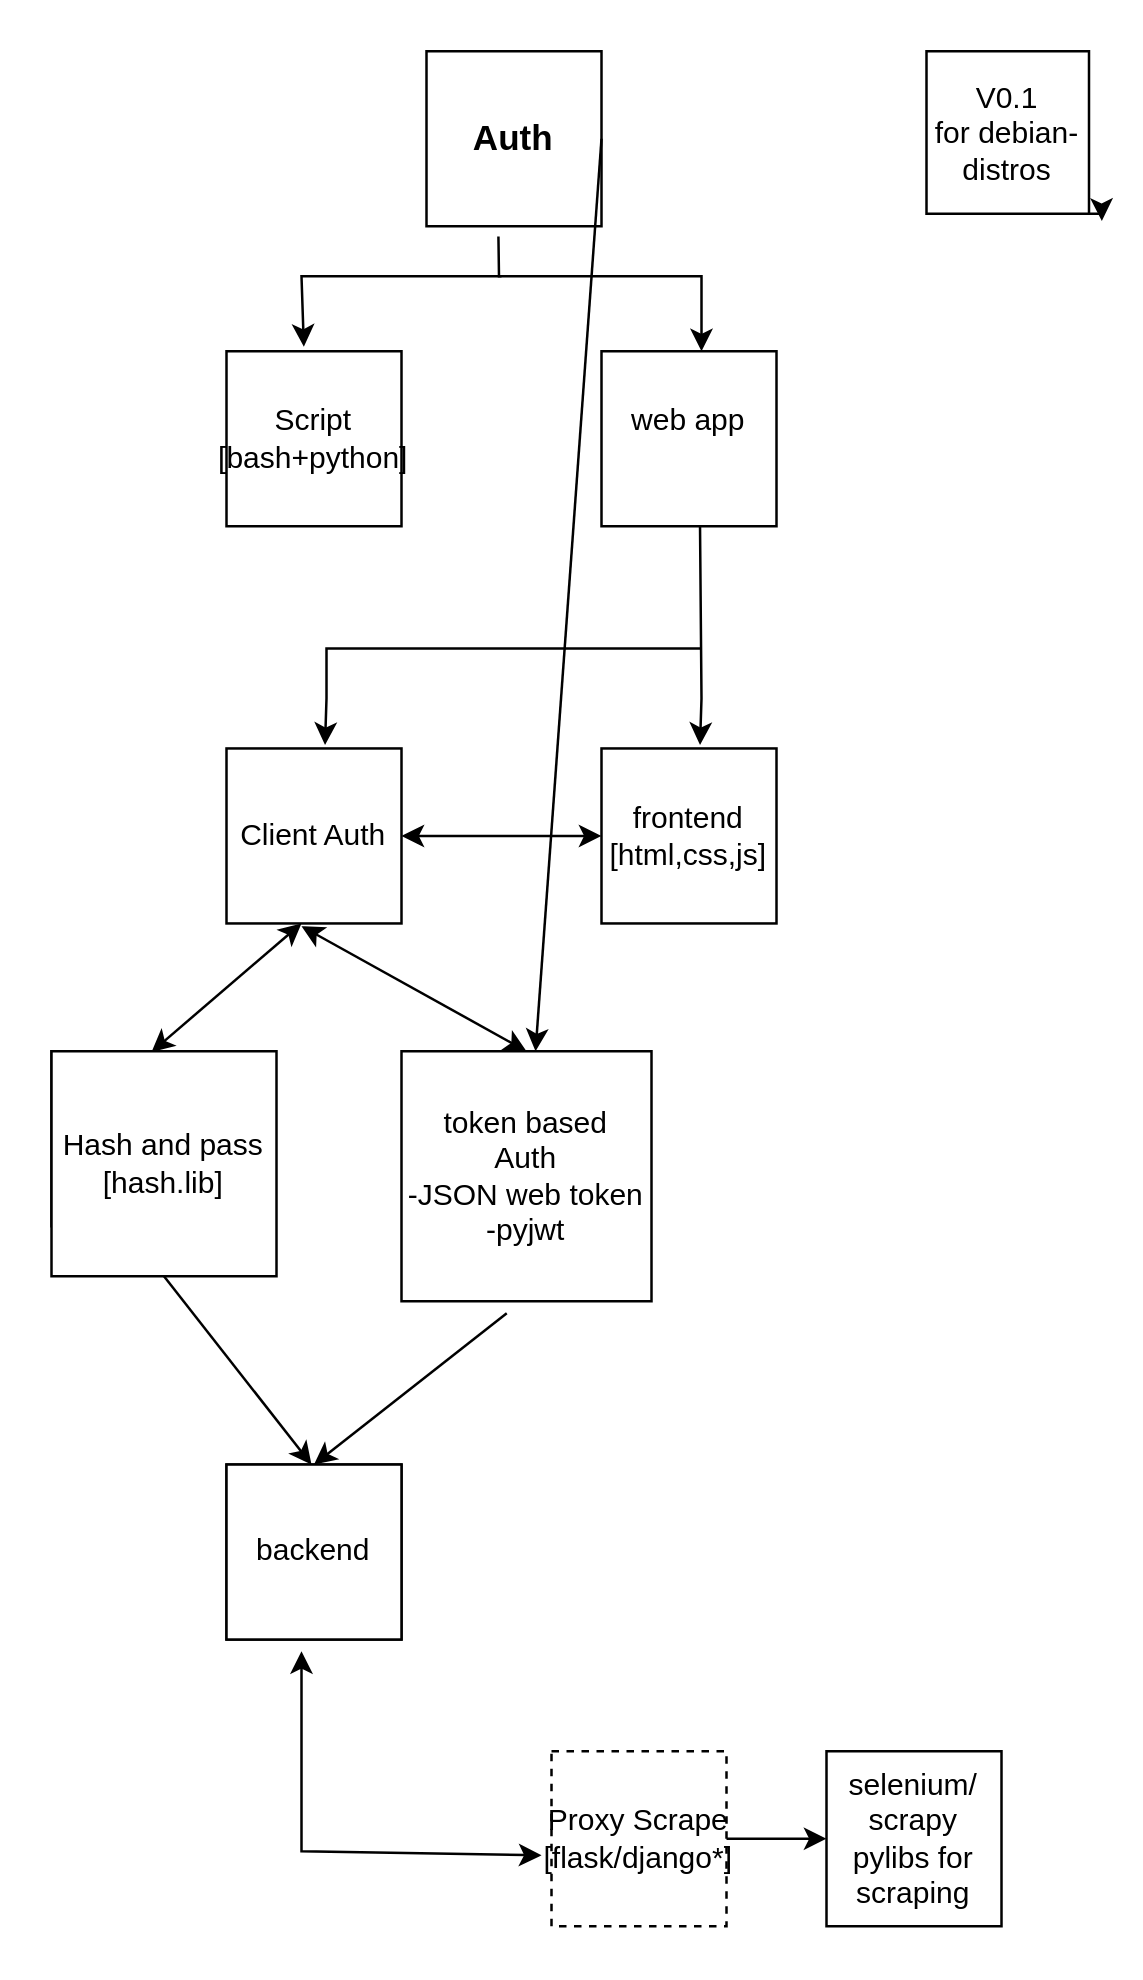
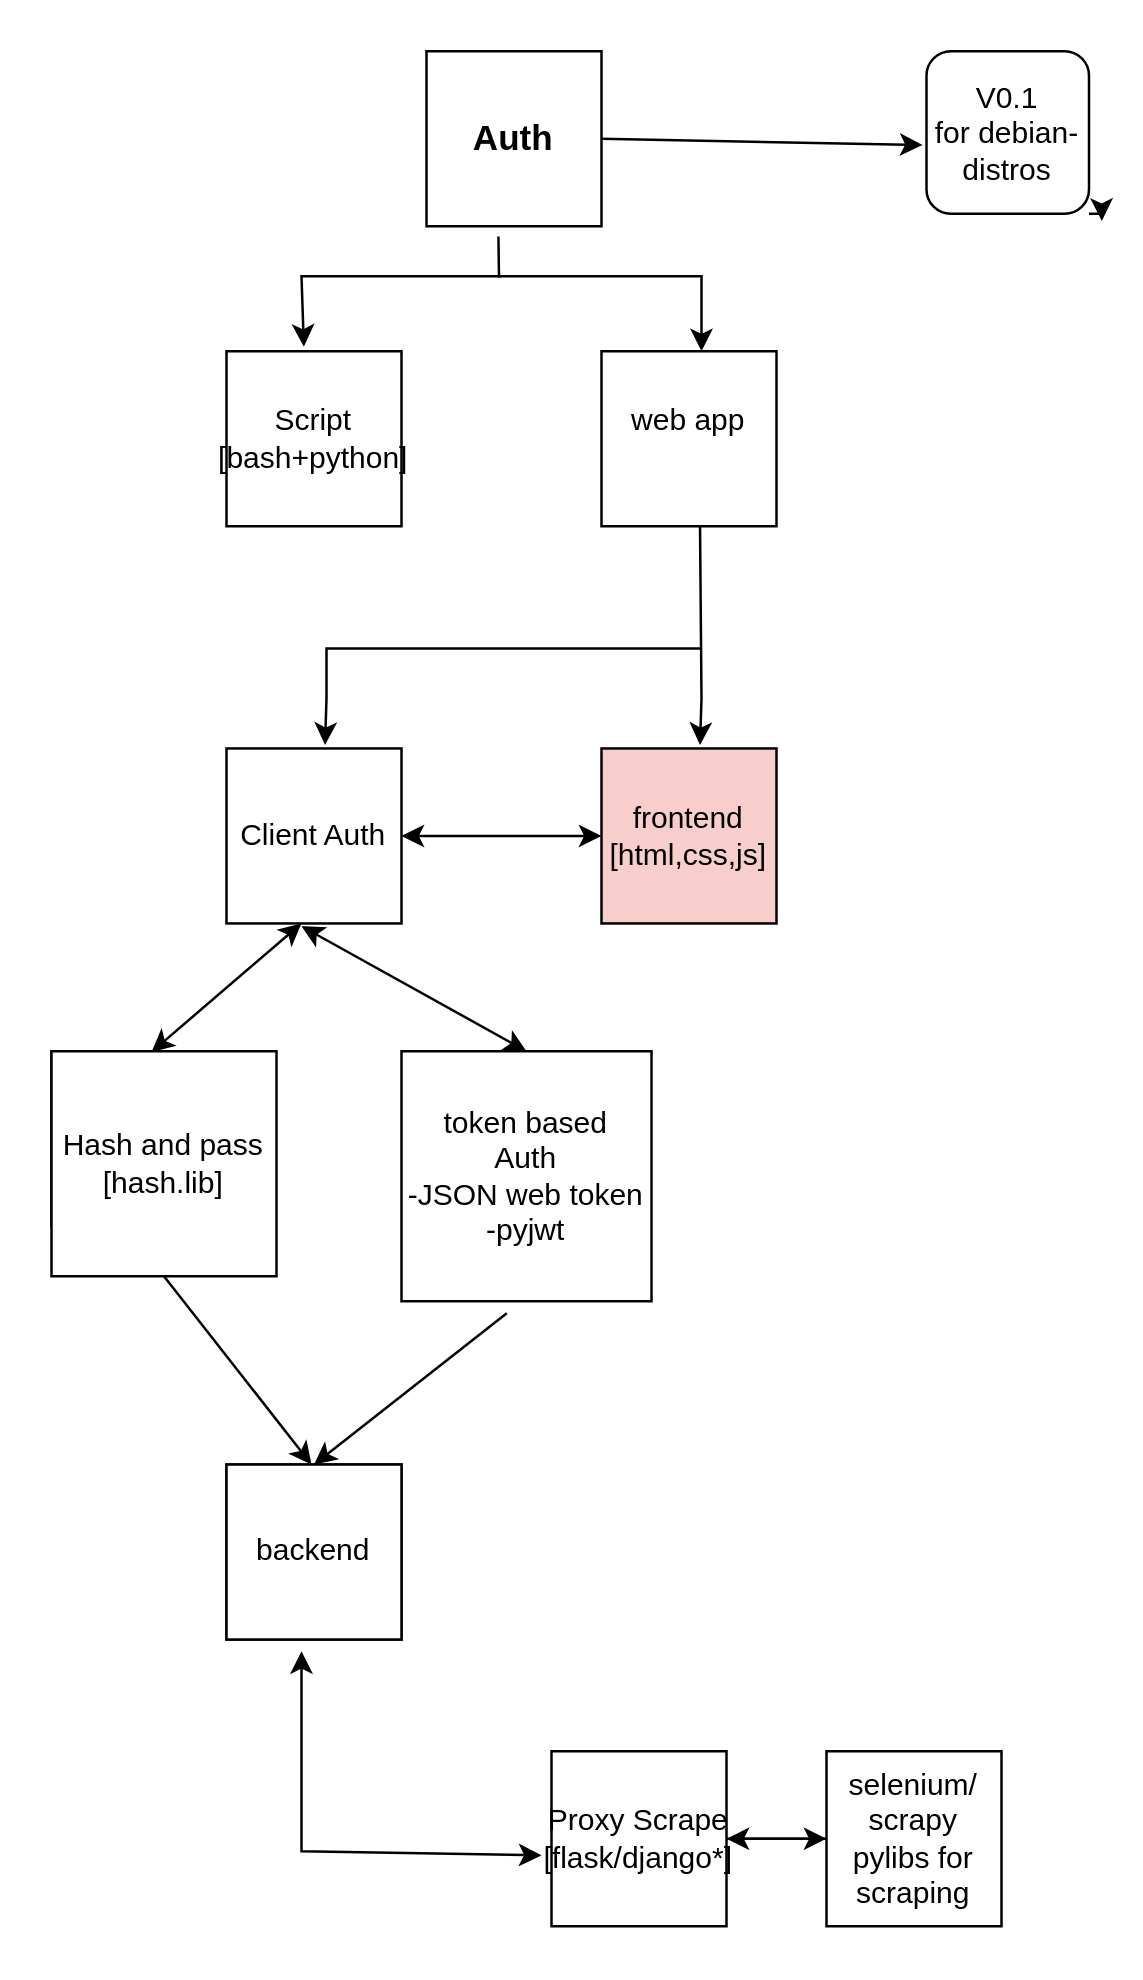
(1008, 133) -> (1008, 133)
(578, 461) -> (753, 142)
(689, 836) -> (689, 836)
(639, 1839) -> (639, 1839)
none -> (824, 1839)
